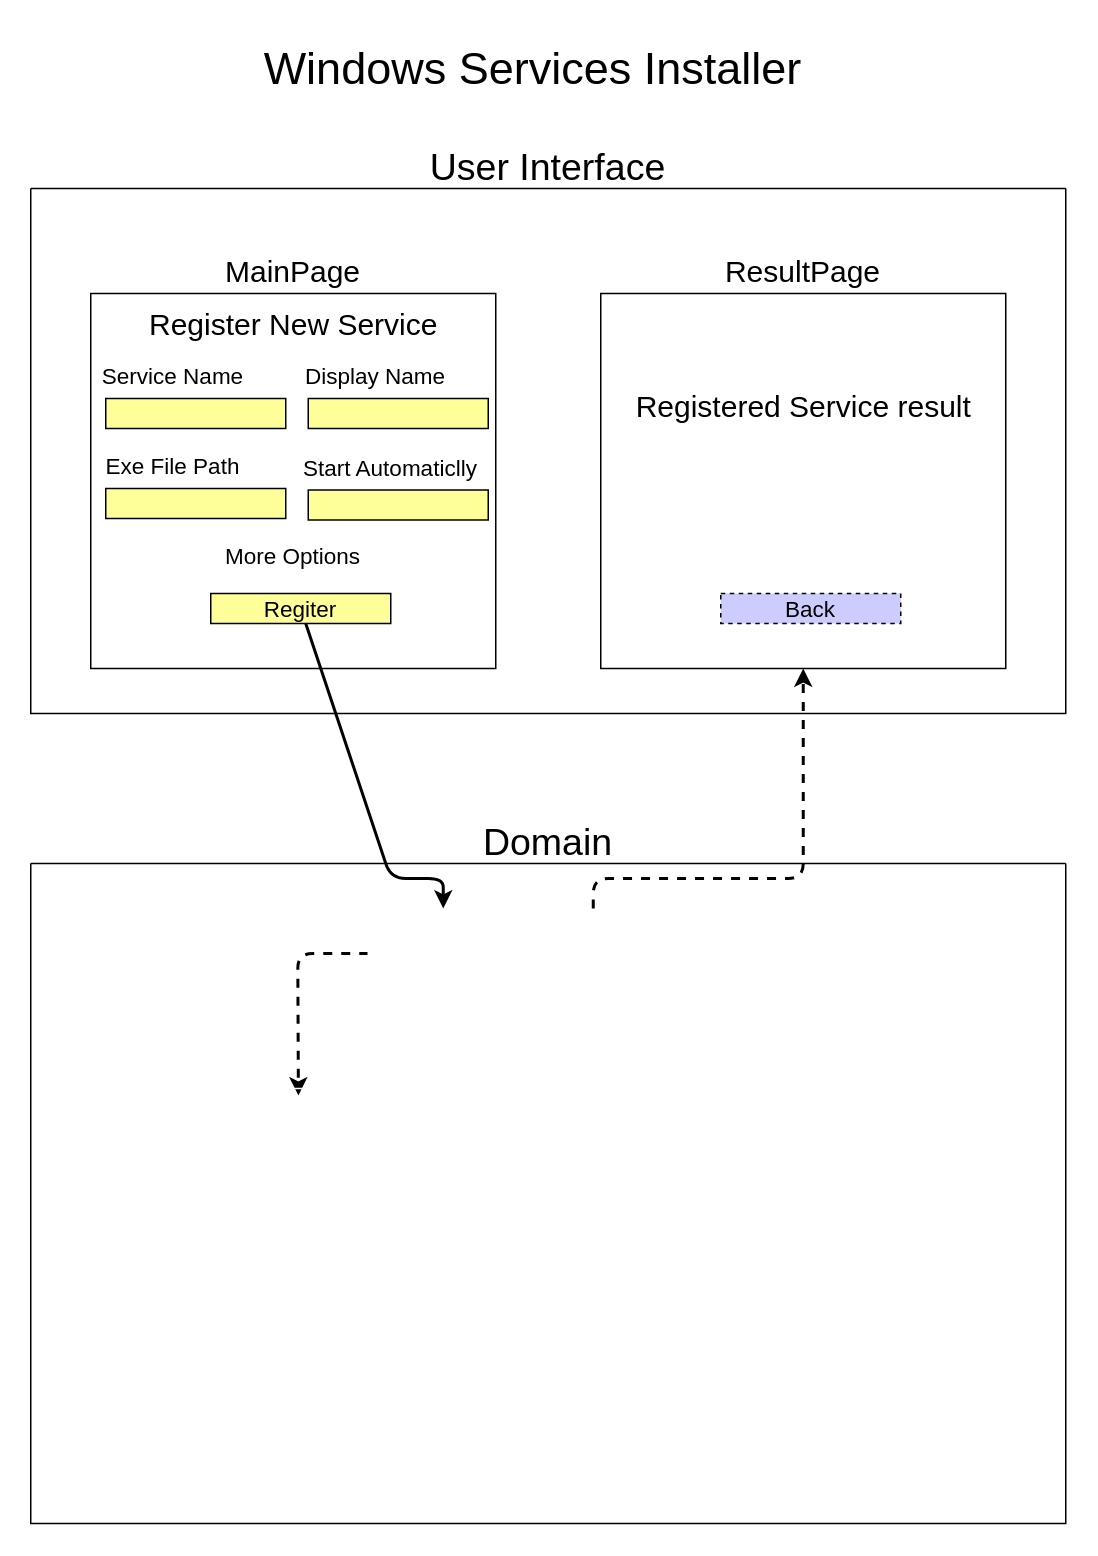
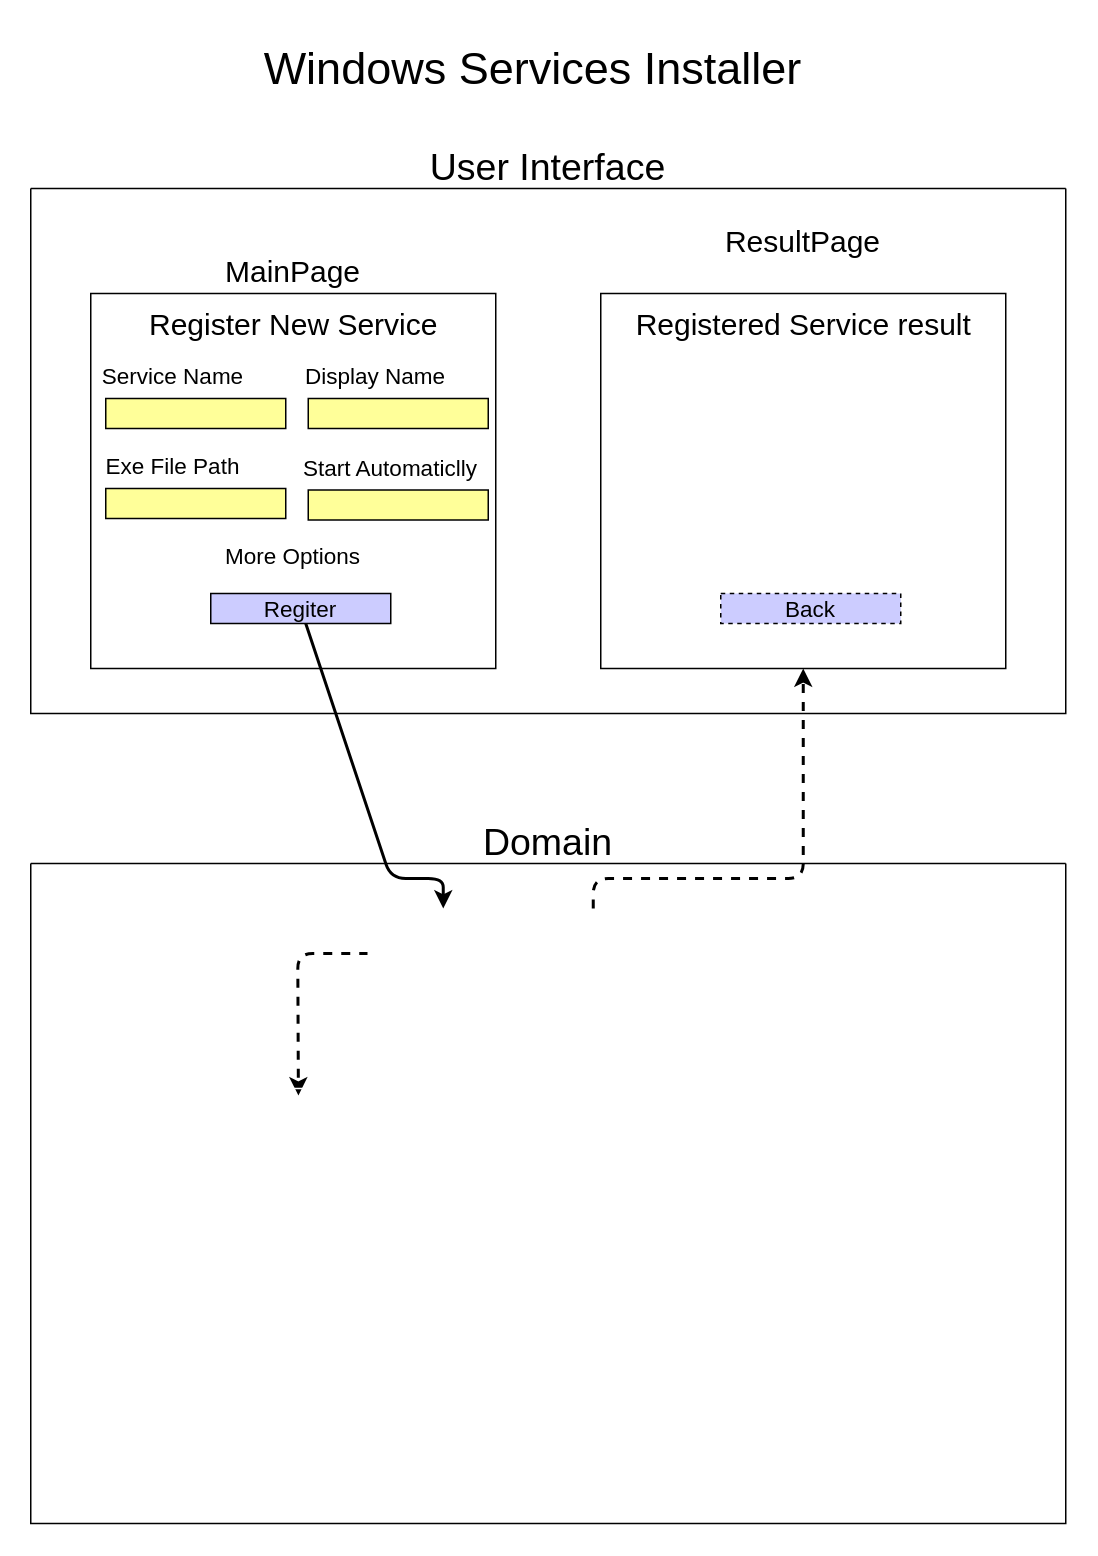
(803, 271) -> (803, 241)
(803, 406) -> (803, 323)
(301, 608) -> (301, 608)
